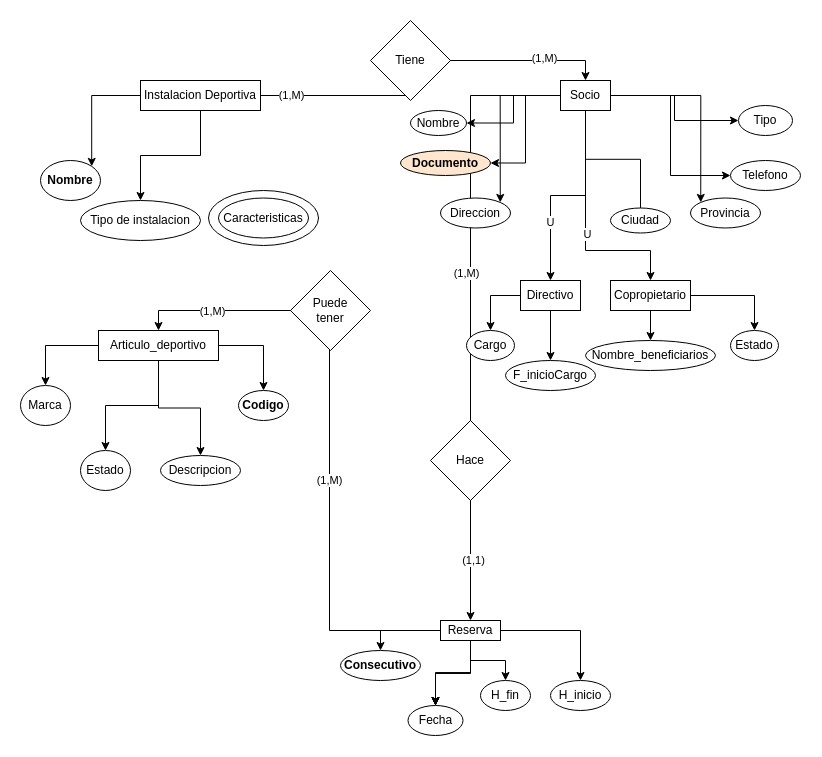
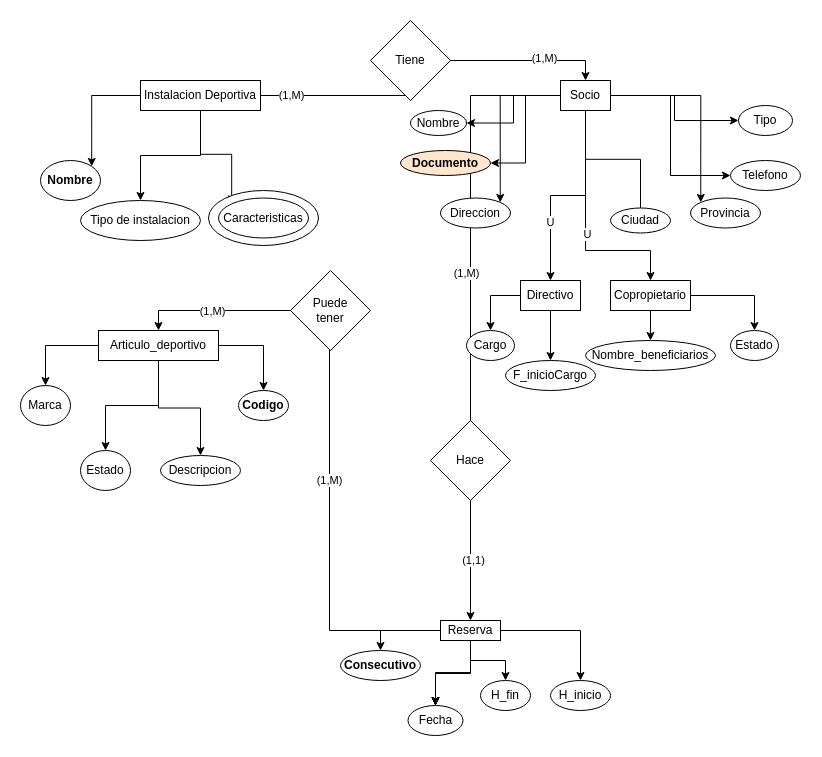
none -> (232, 160)
